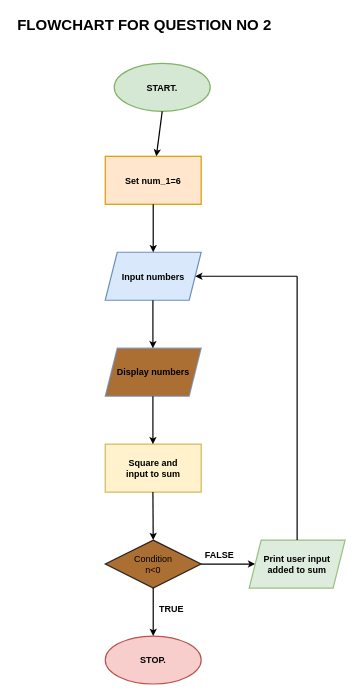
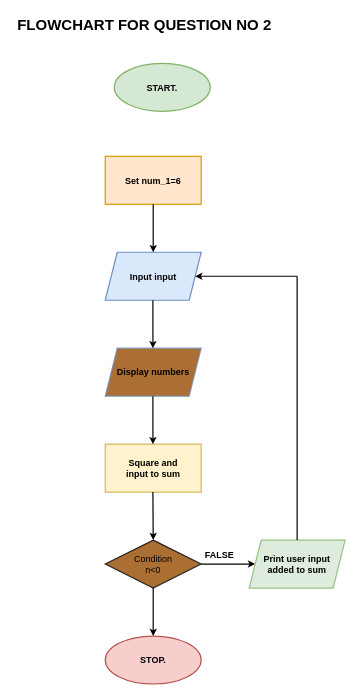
(160, 131) -> none
(153, 276) -> (153, 276)
(171, 609) -> none
